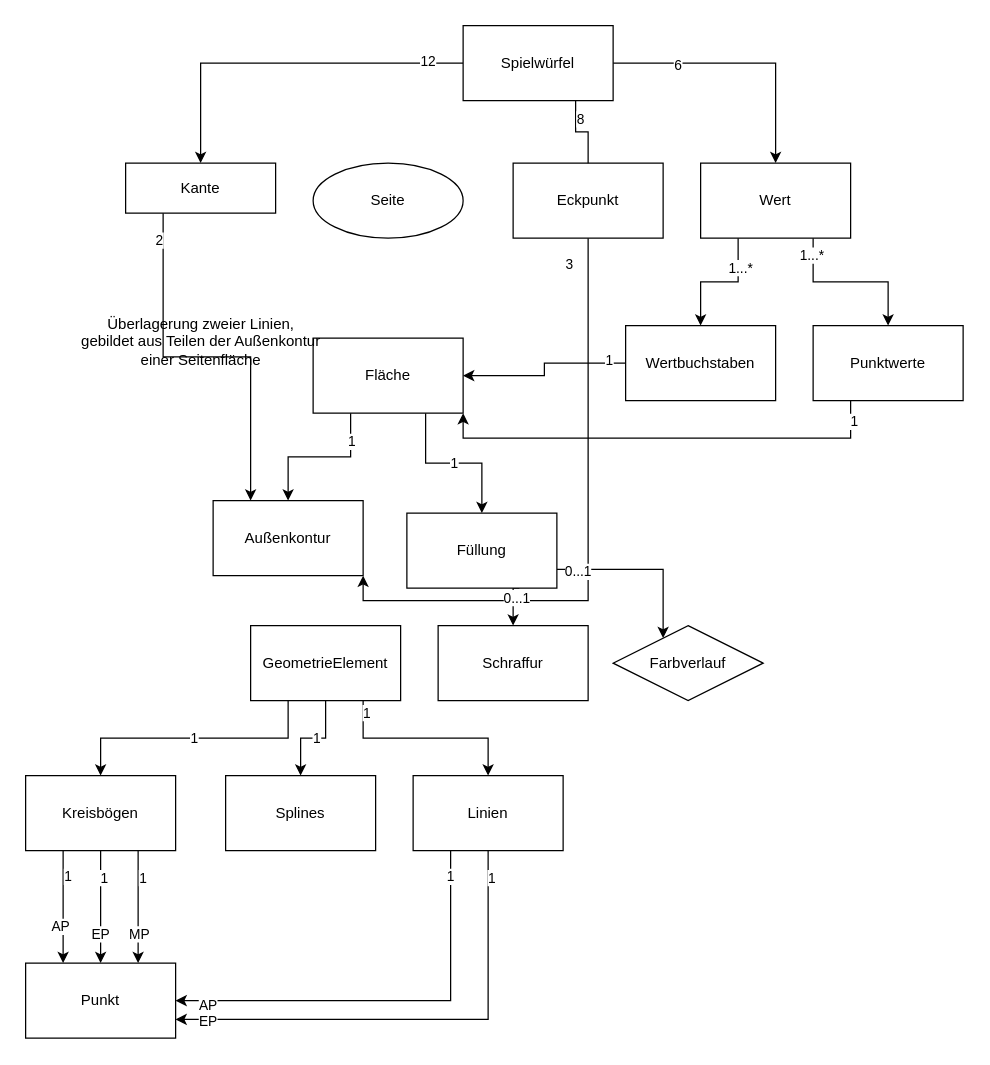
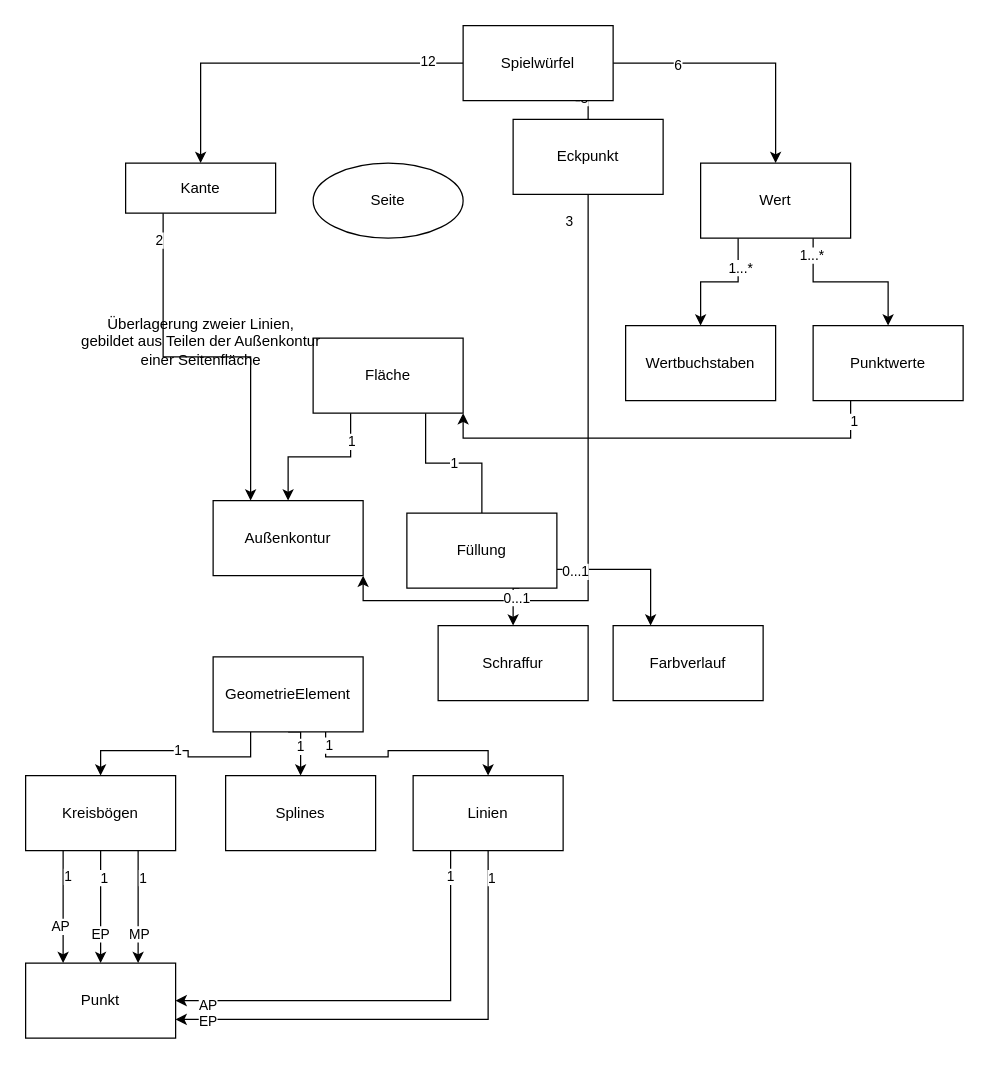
(588, 201) -> (588, 157)
(544, 365) -> none
(482, 503) -> (482, 506)
(326, 663) -> (288, 694)
(688, 663) -> (688, 663)
